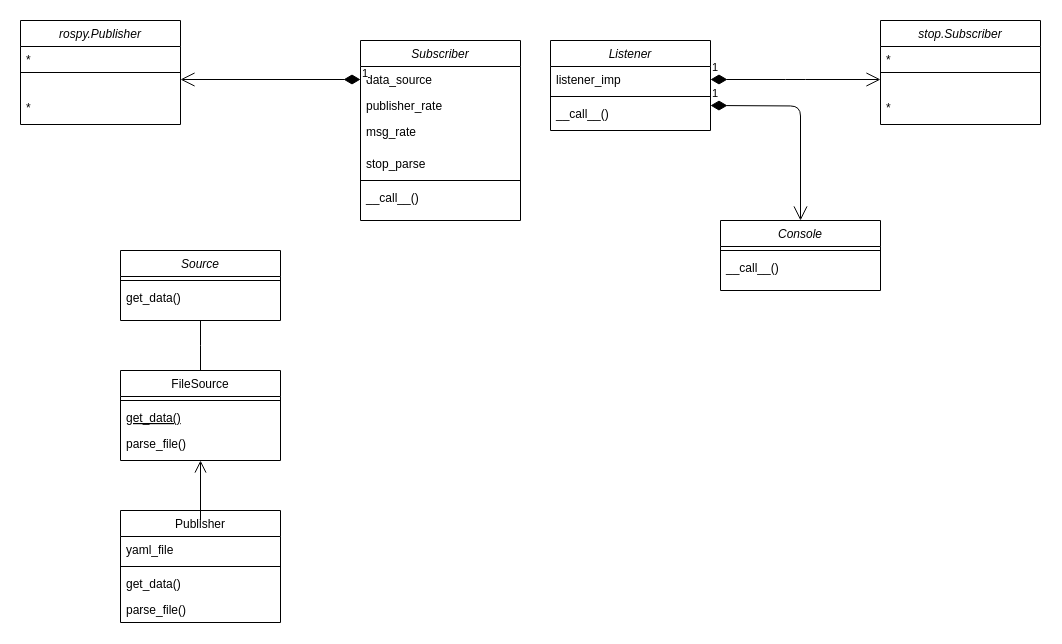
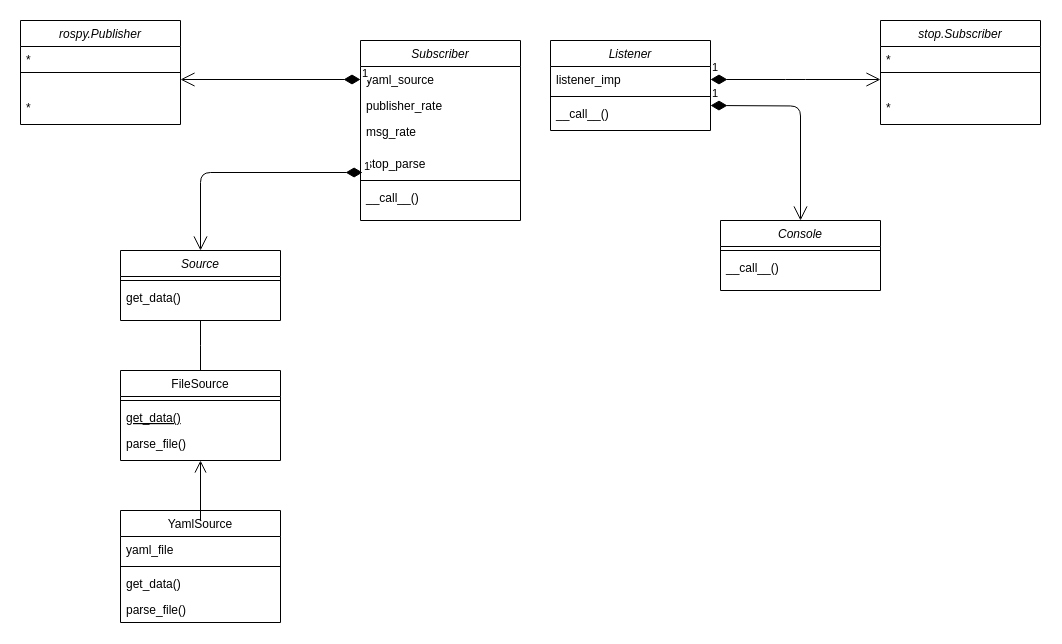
(403, 80) -> (401, 80)
none -> (242, 173)
(200, 524) -> (200, 524)
